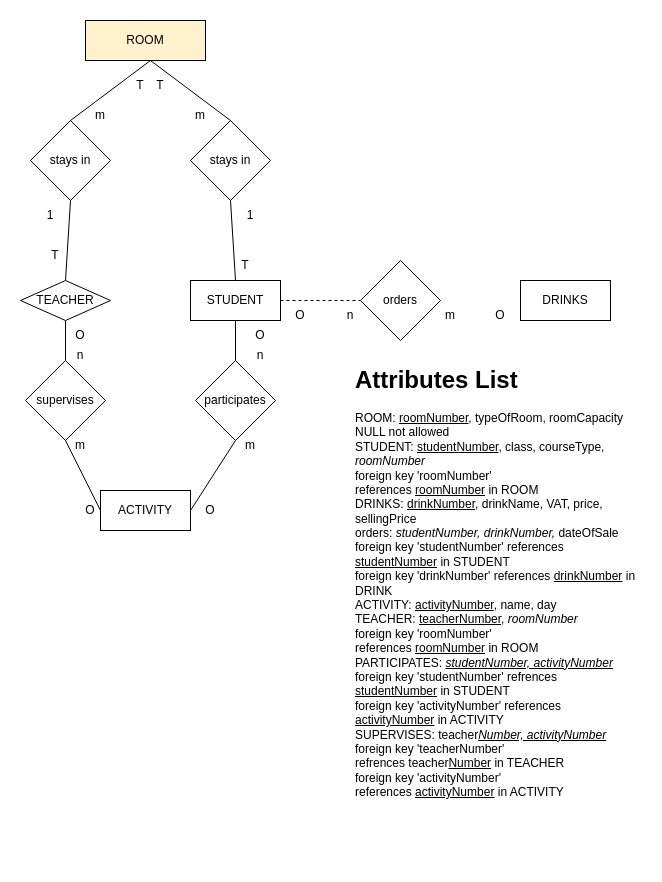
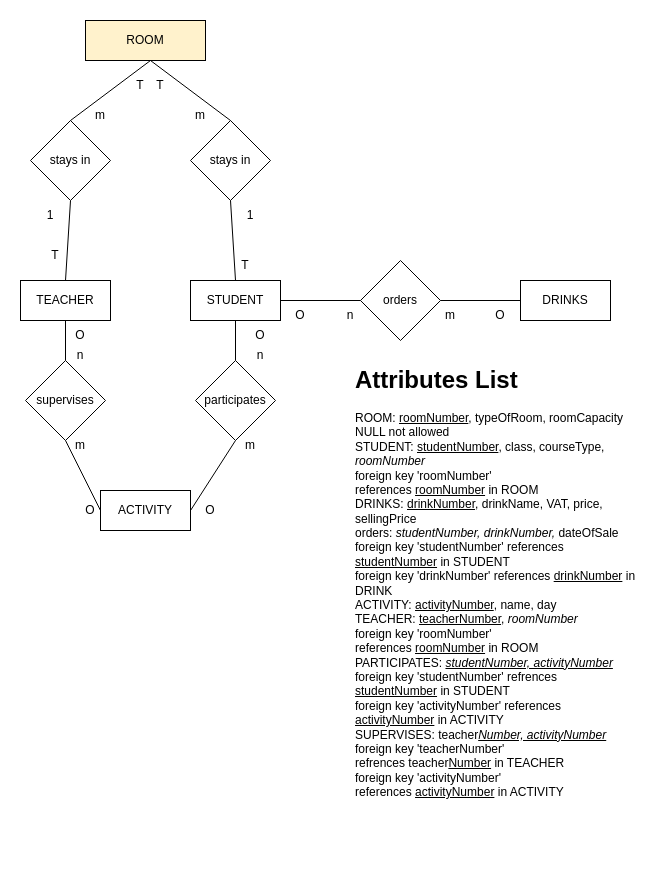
(66, 301) -> (66, 301)
(321, 301) -> (321, 301)
none -> (481, 301)
